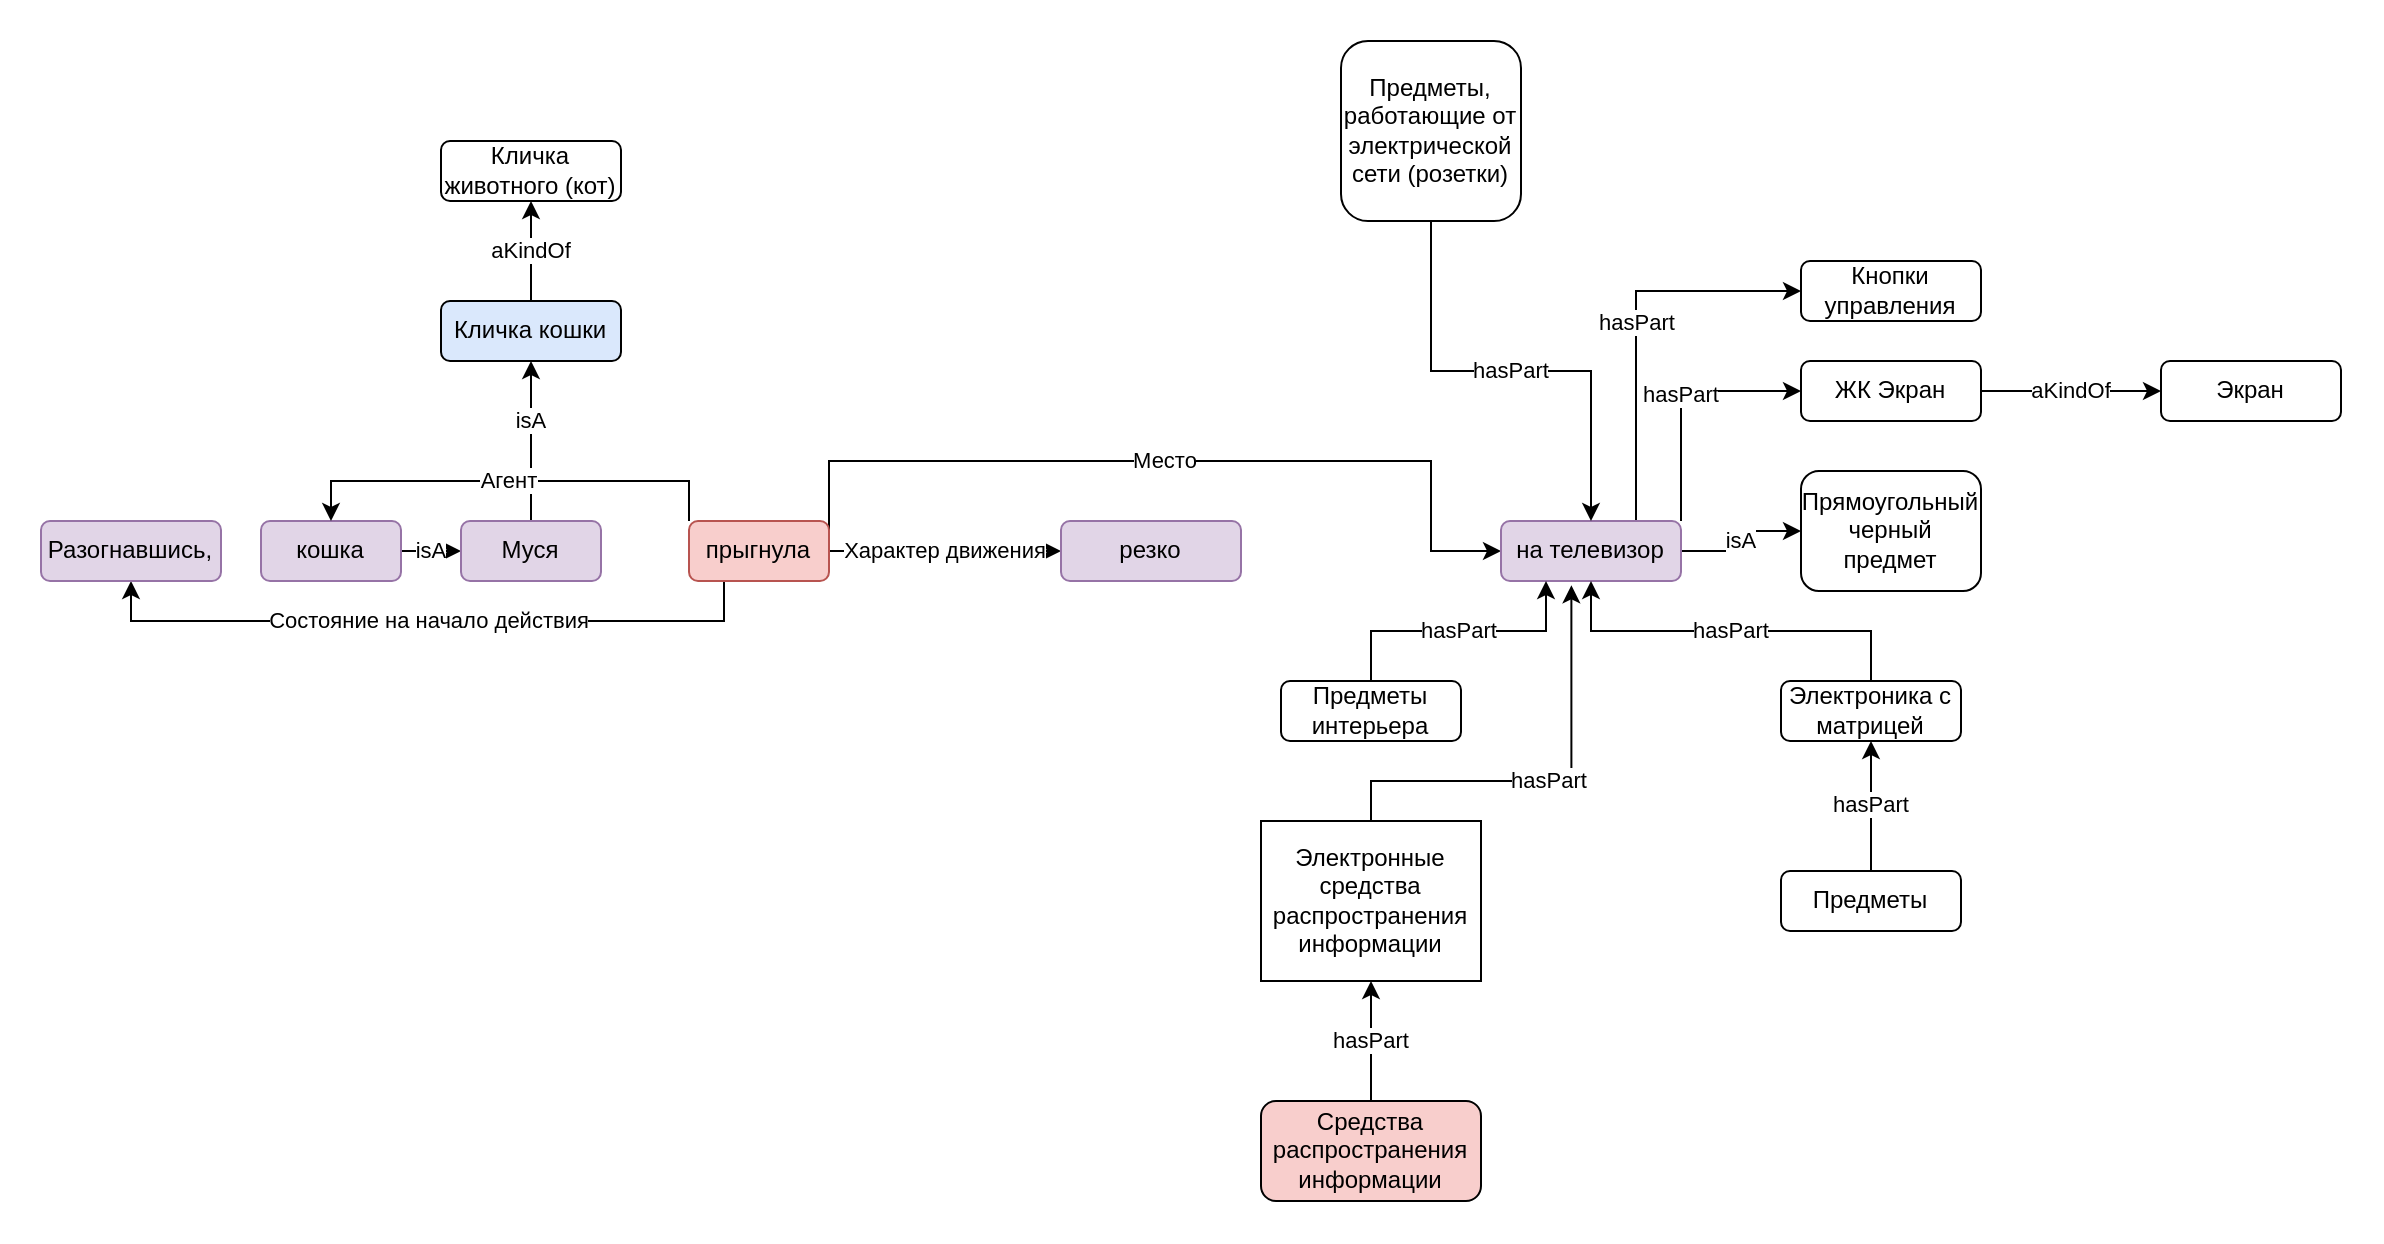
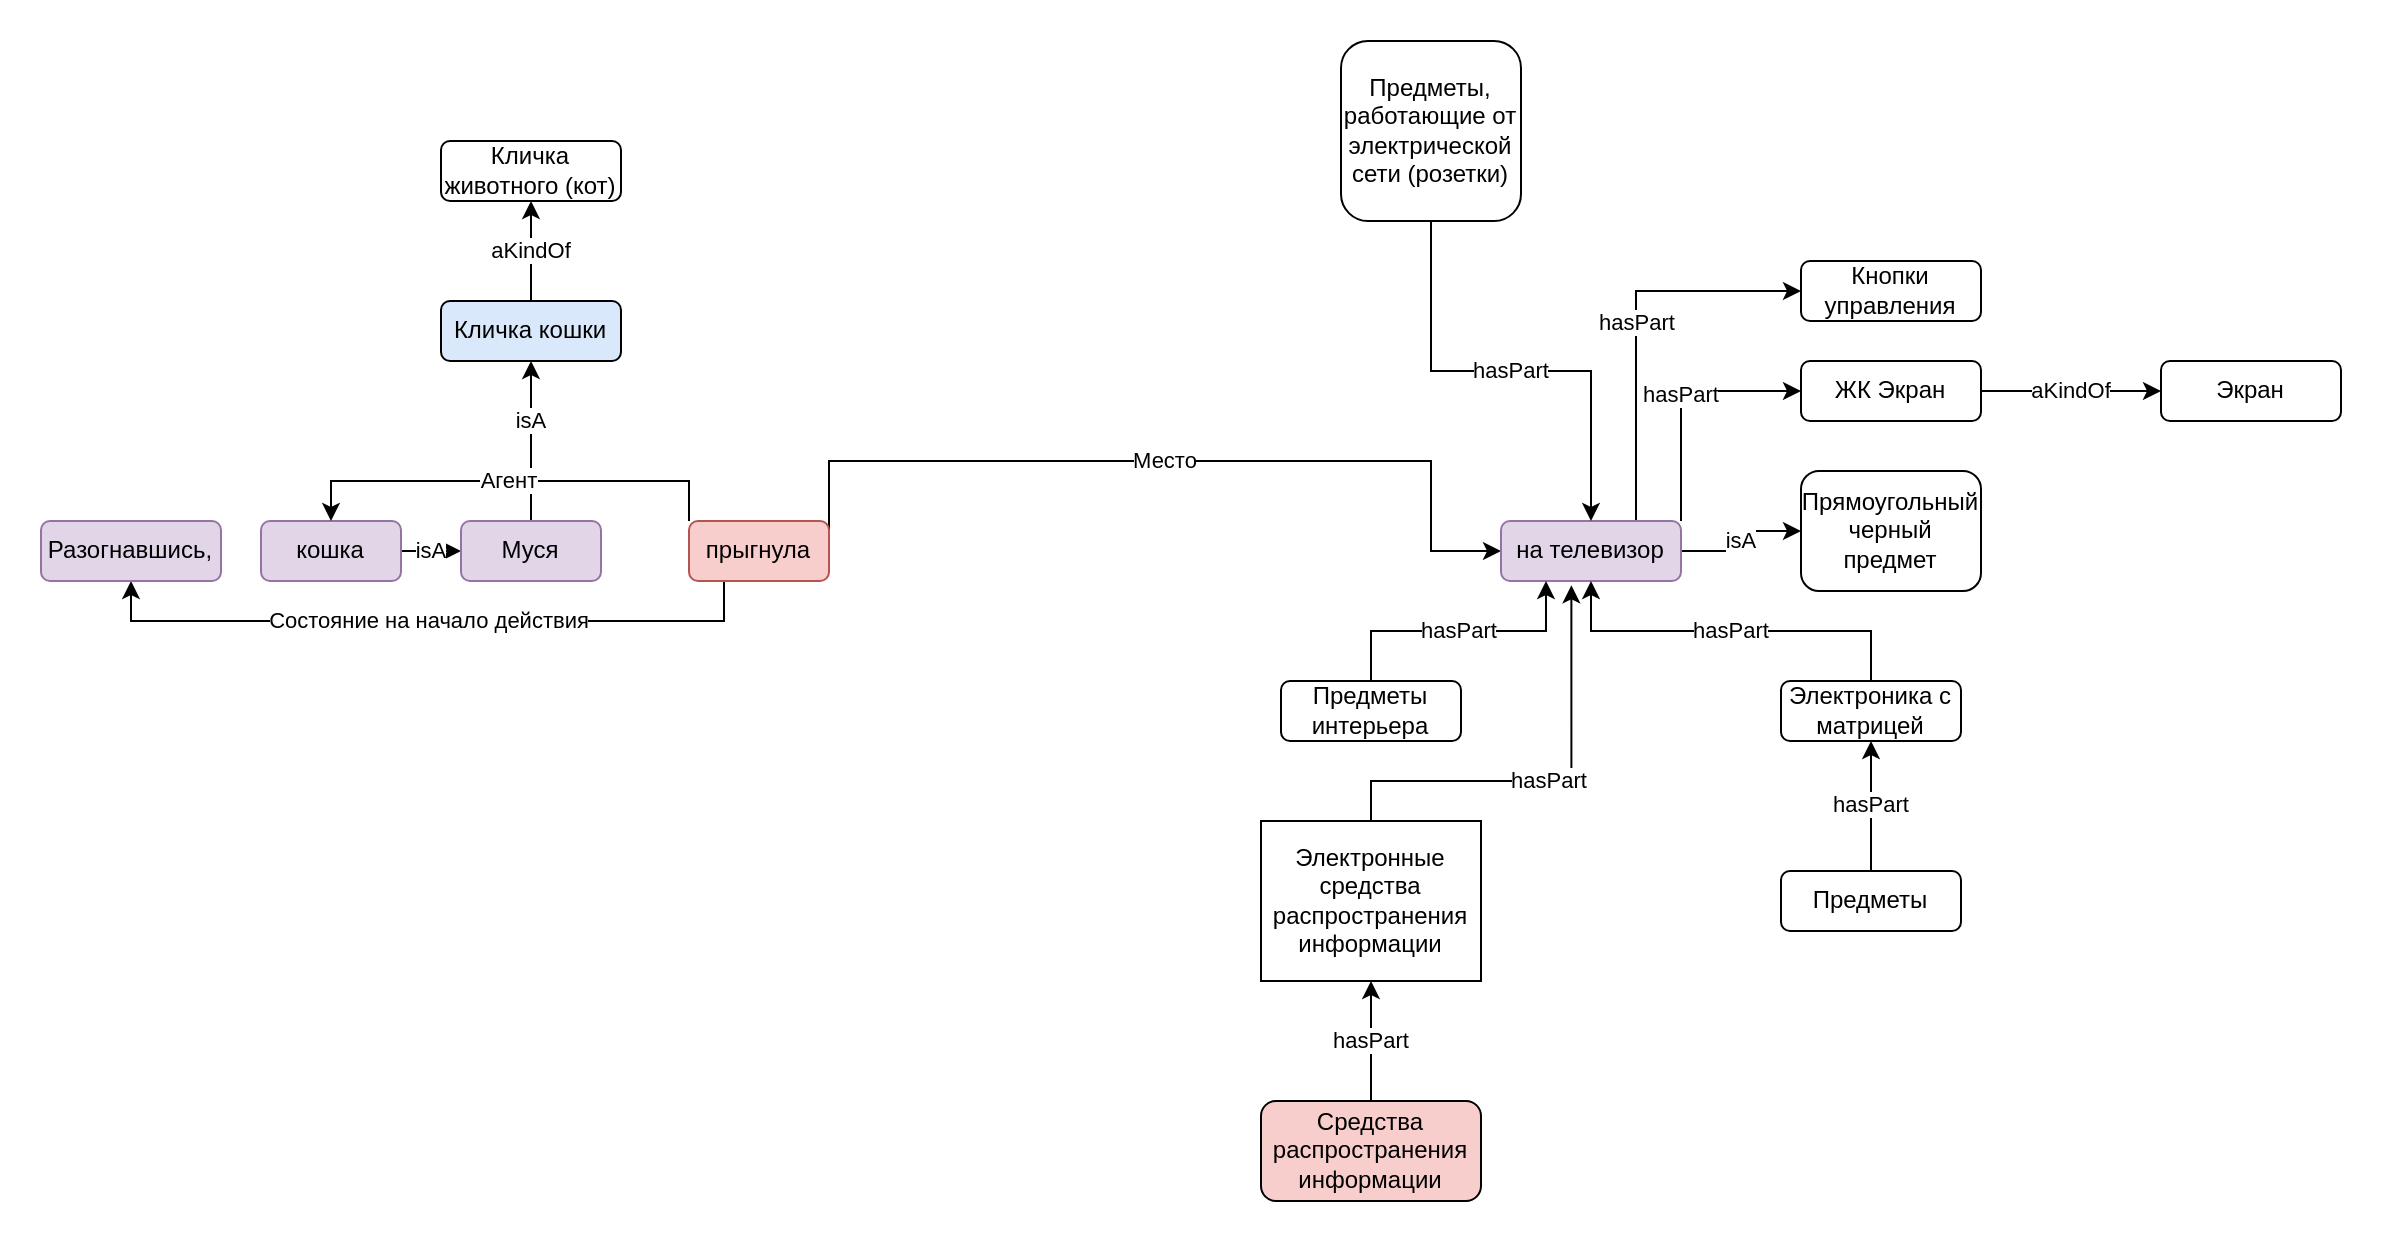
(940, 551) -> none
(1151, 551) -> none
